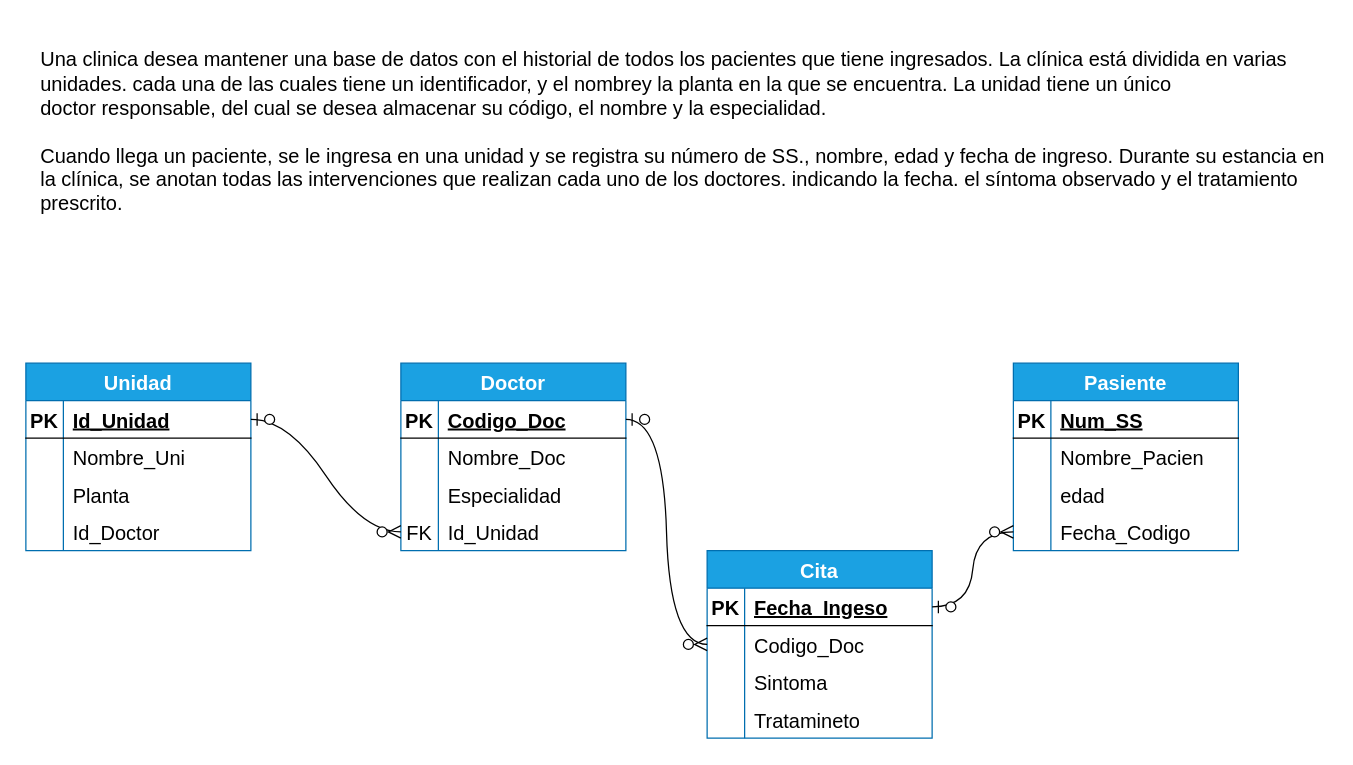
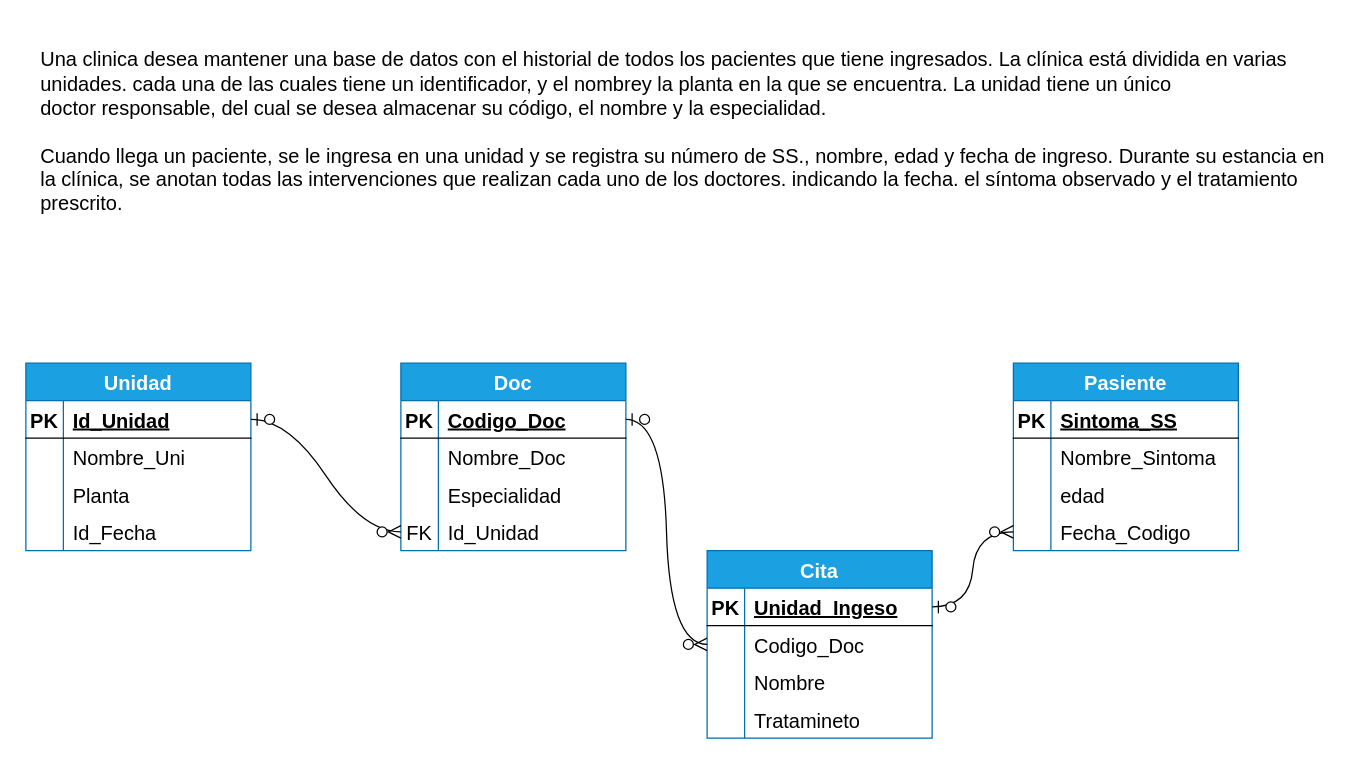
(513, 383) -> (513, 383)
(1094, 421) -> (1113, 421)
(1130, 458) -> (1136, 458)
(123, 533) -> (117, 533)
(821, 608) -> (824, 608)
(790, 683) -> (787, 683)
